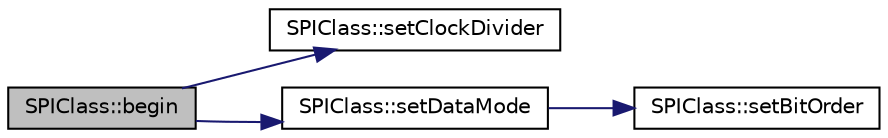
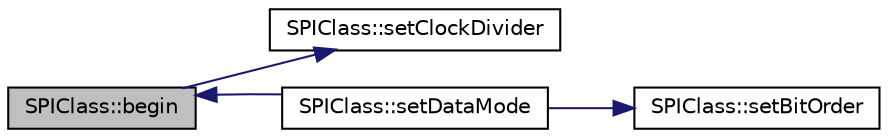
(228, 122) -> (249, 94)
